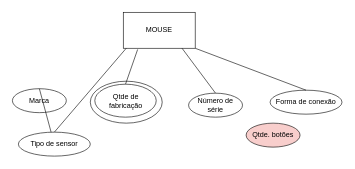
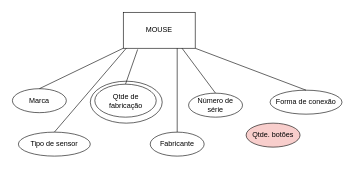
none -> (177, 90)
(45, 110) -> (81, 69)
none -> (177, 144)
